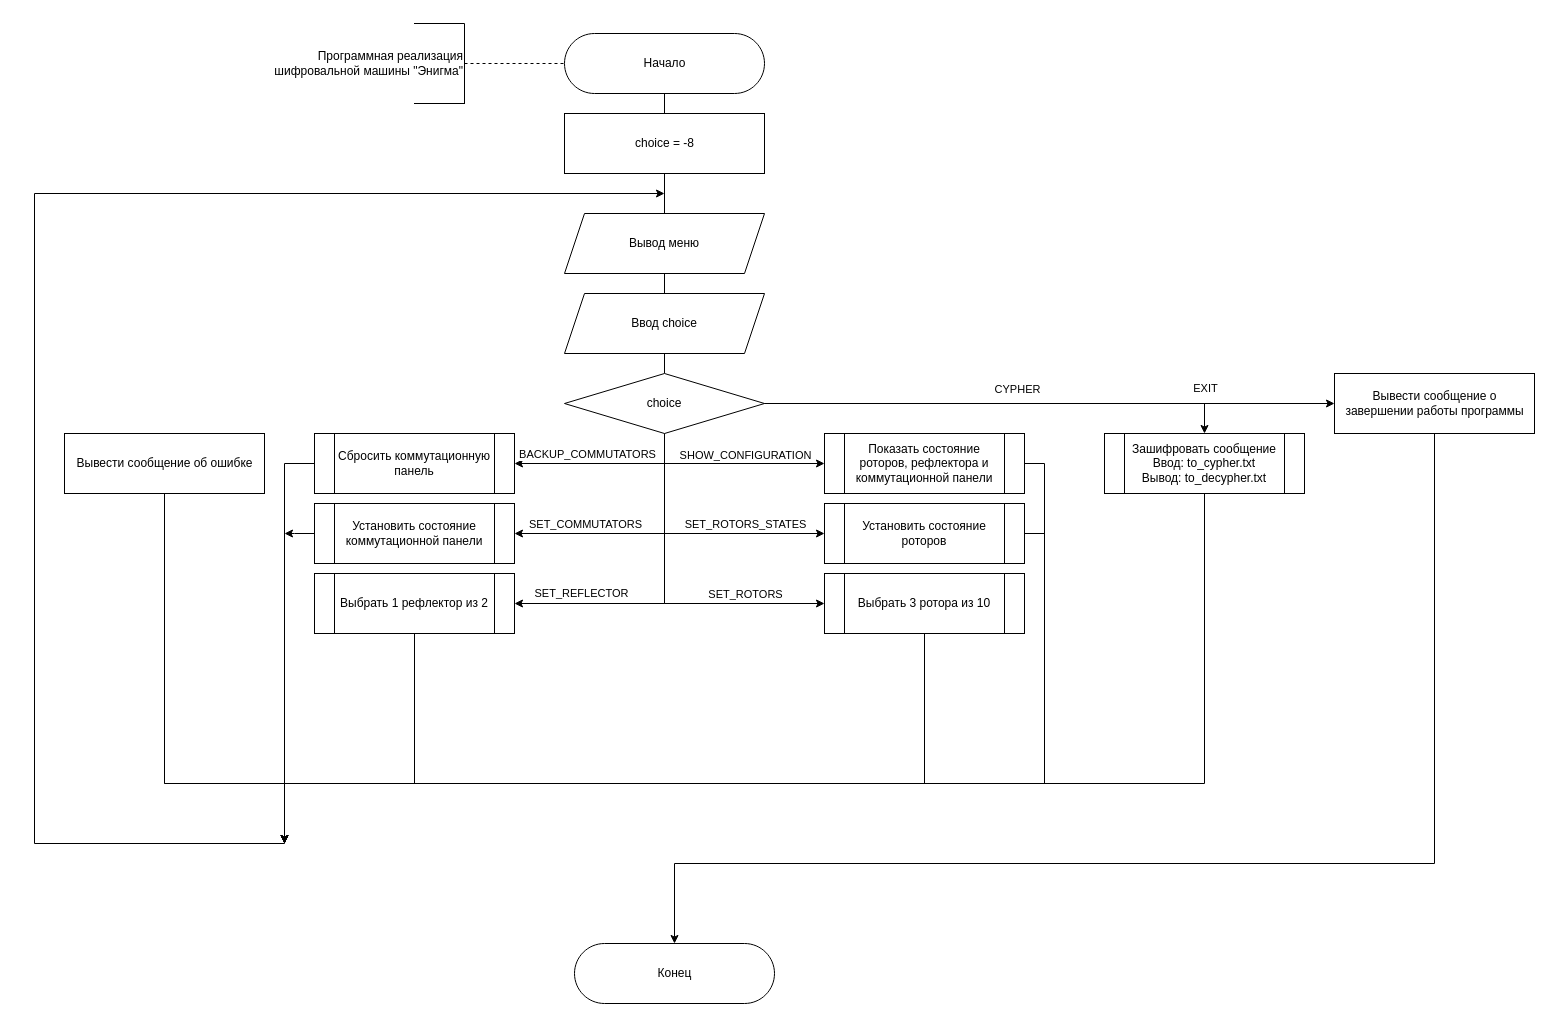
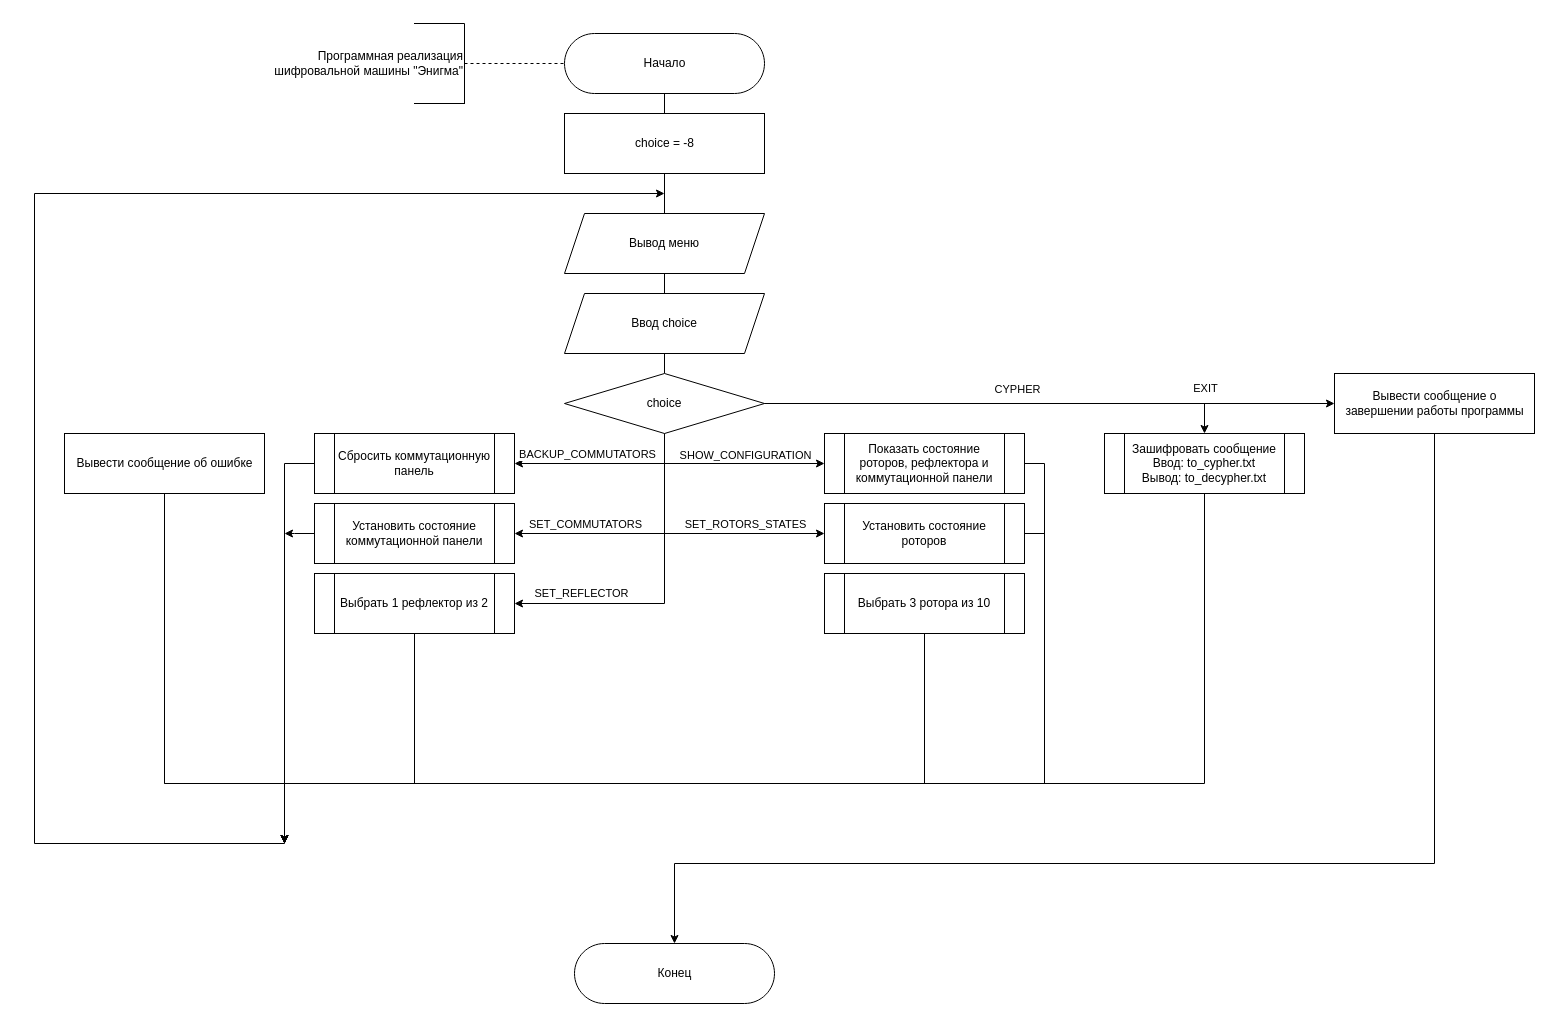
(742, 604) -> none
